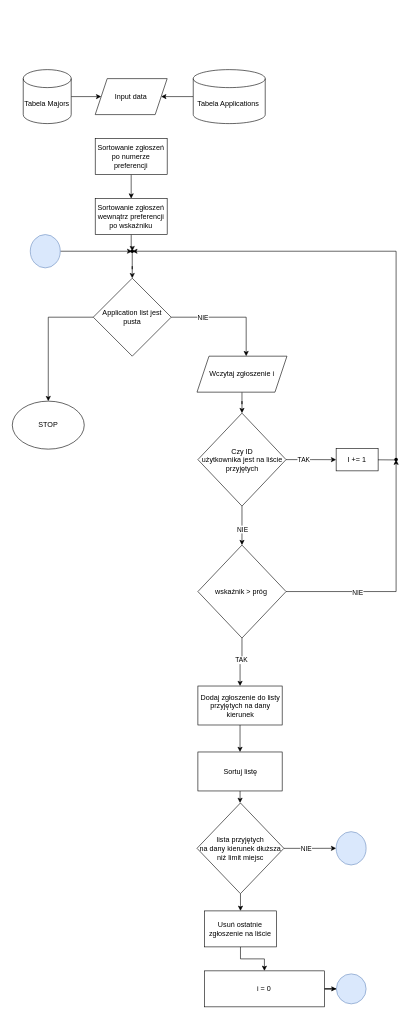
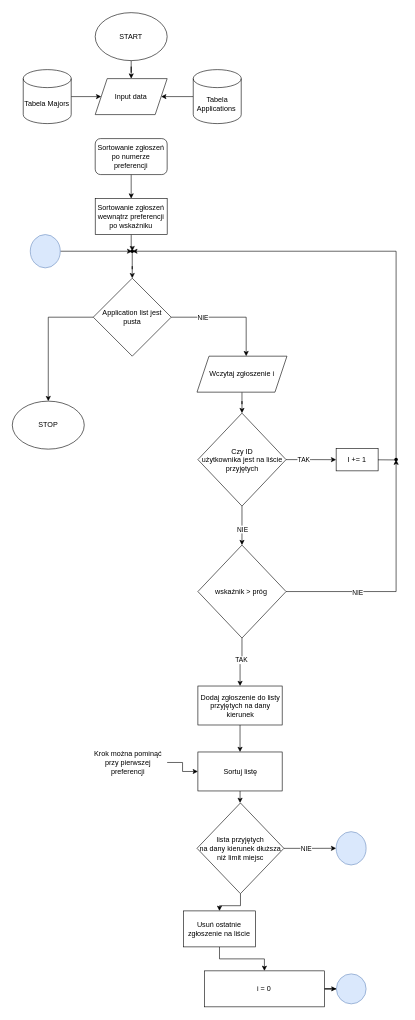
none -> (131, 36)
none -> (131, 71)
(229, 96) -> (217, 96)
(131, 156) -> (131, 156)
none -> (128, 763)
none -> (183, 765)
(241, 929) -> (220, 929)
